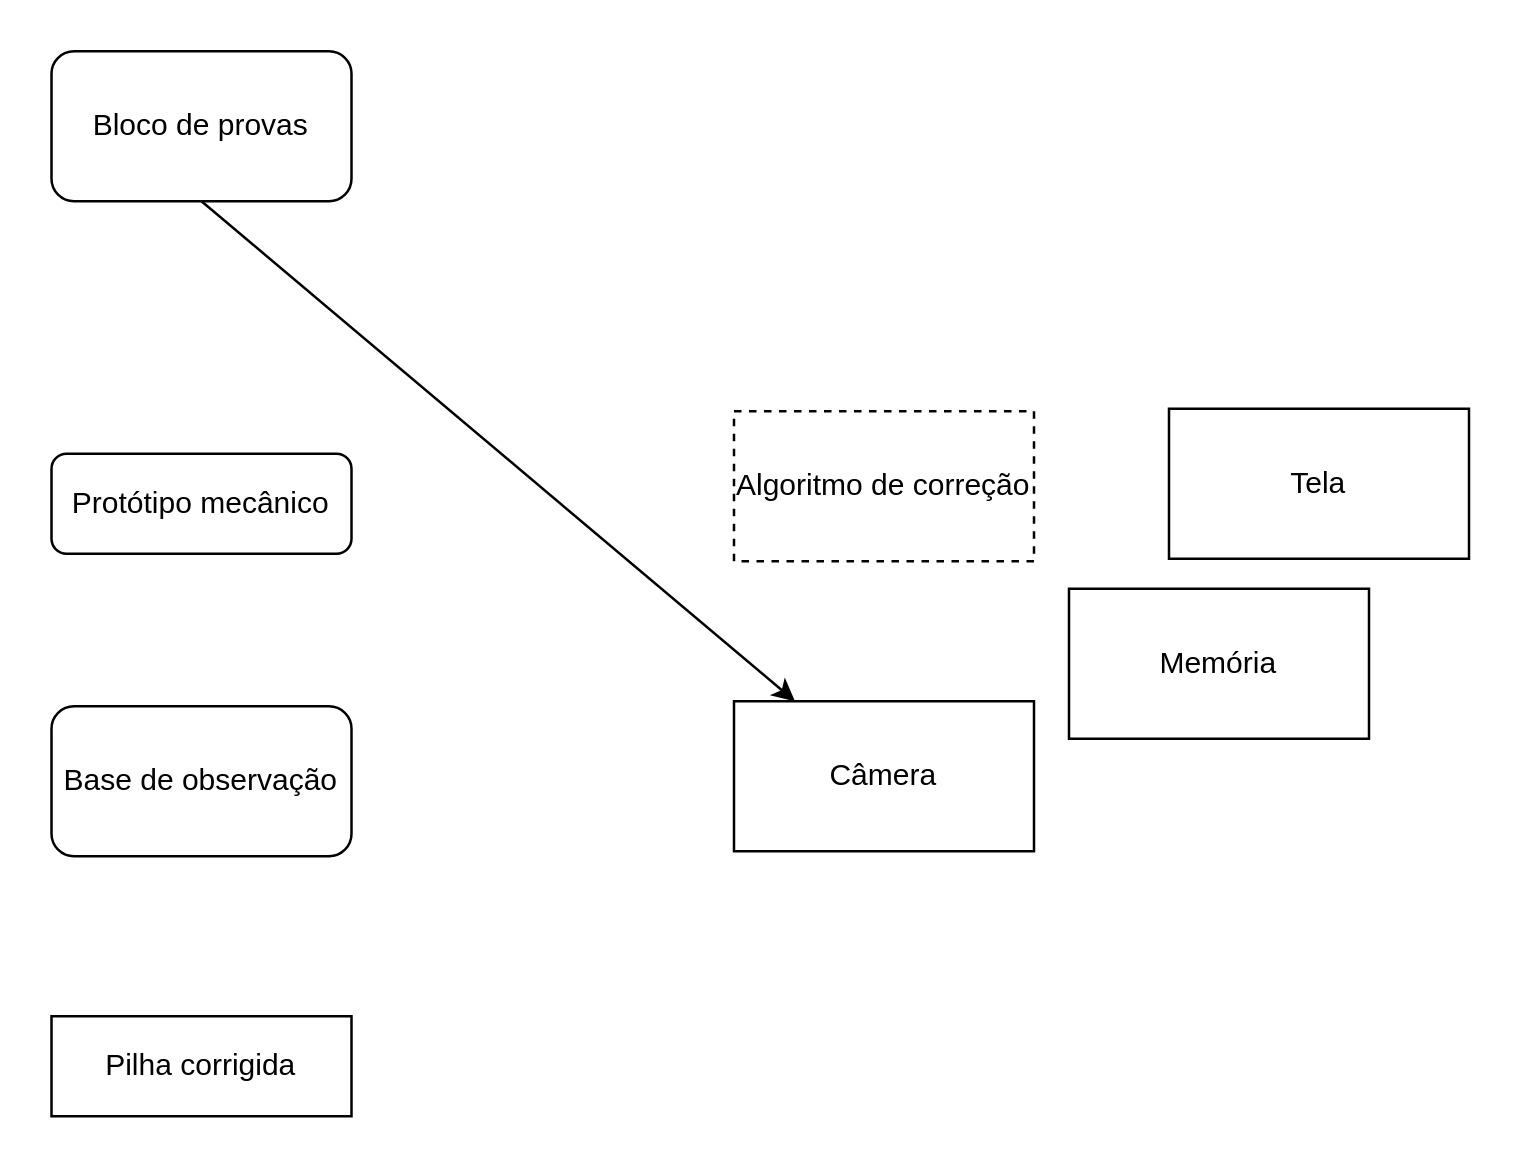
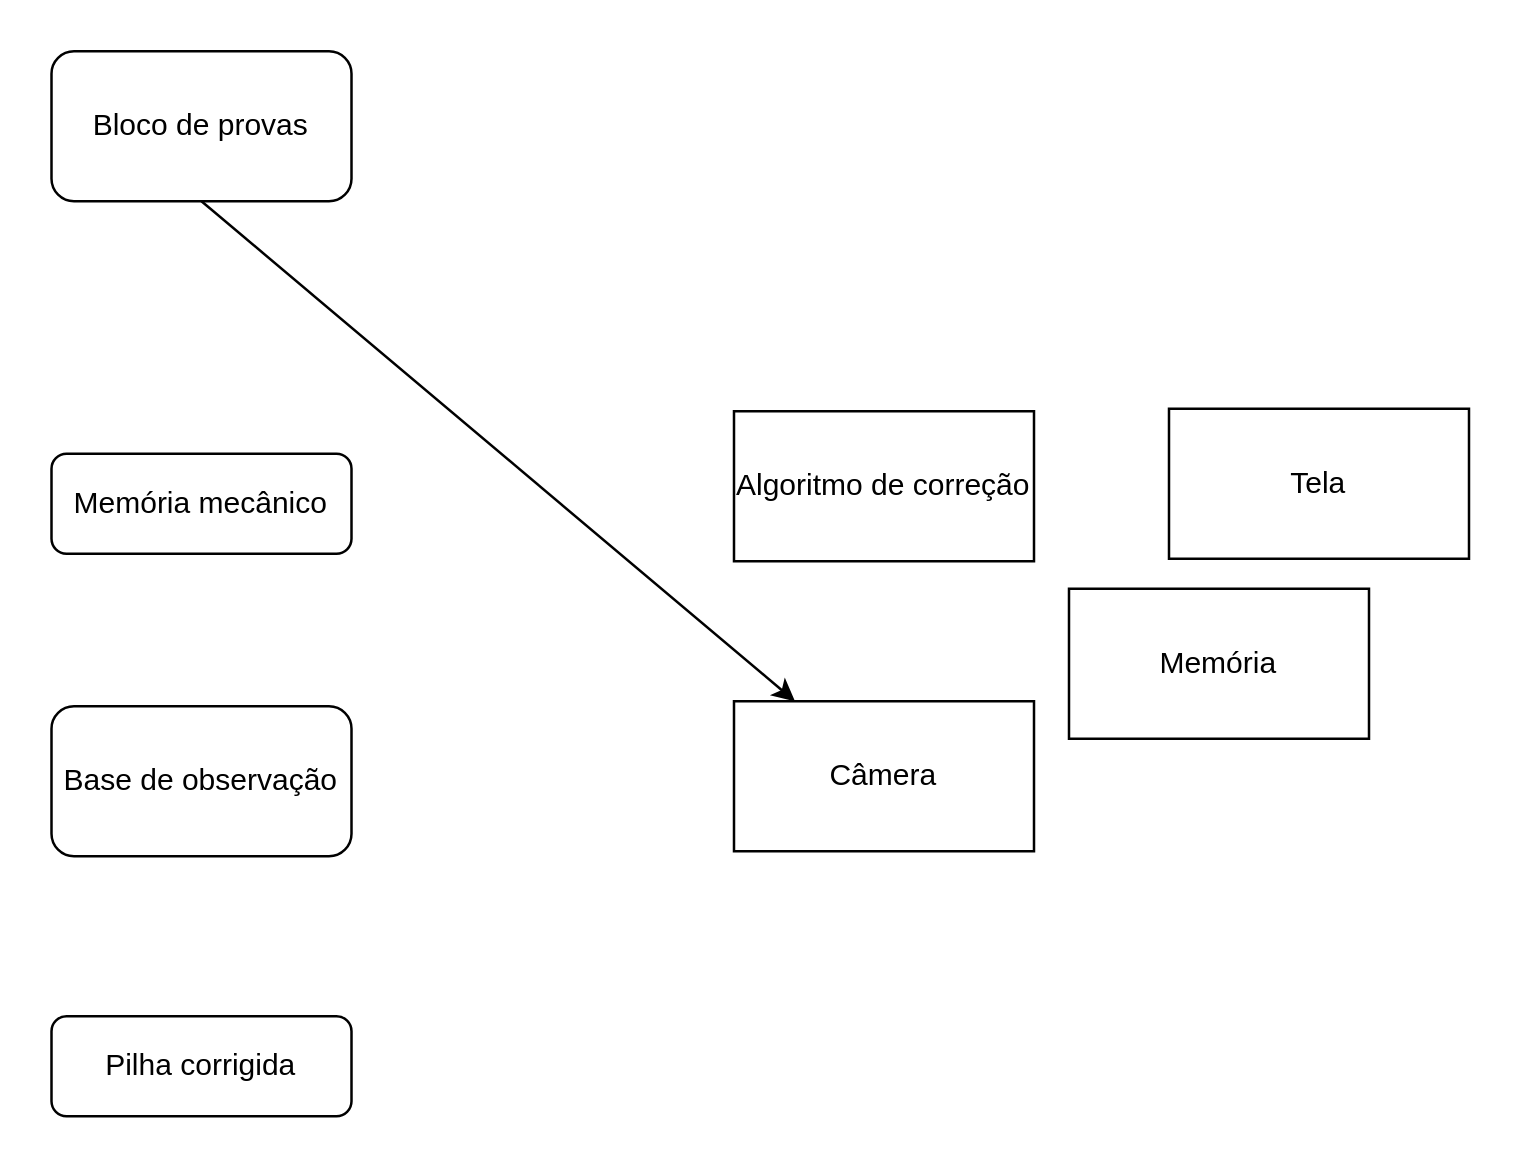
(884, 486) -> (884, 486)
(201, 504) -> (201, 504)
(201, 1066) -> (201, 1066)
